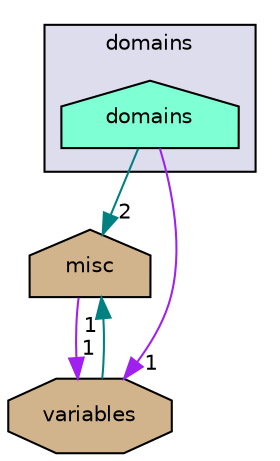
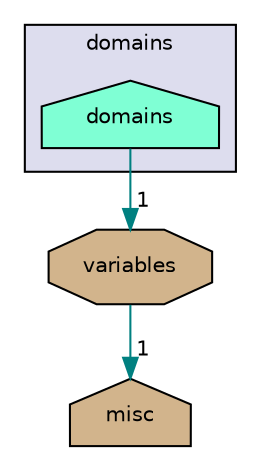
(123, 185) -> none
(176, 259) -> (130, 185)
(76, 328) -> none
